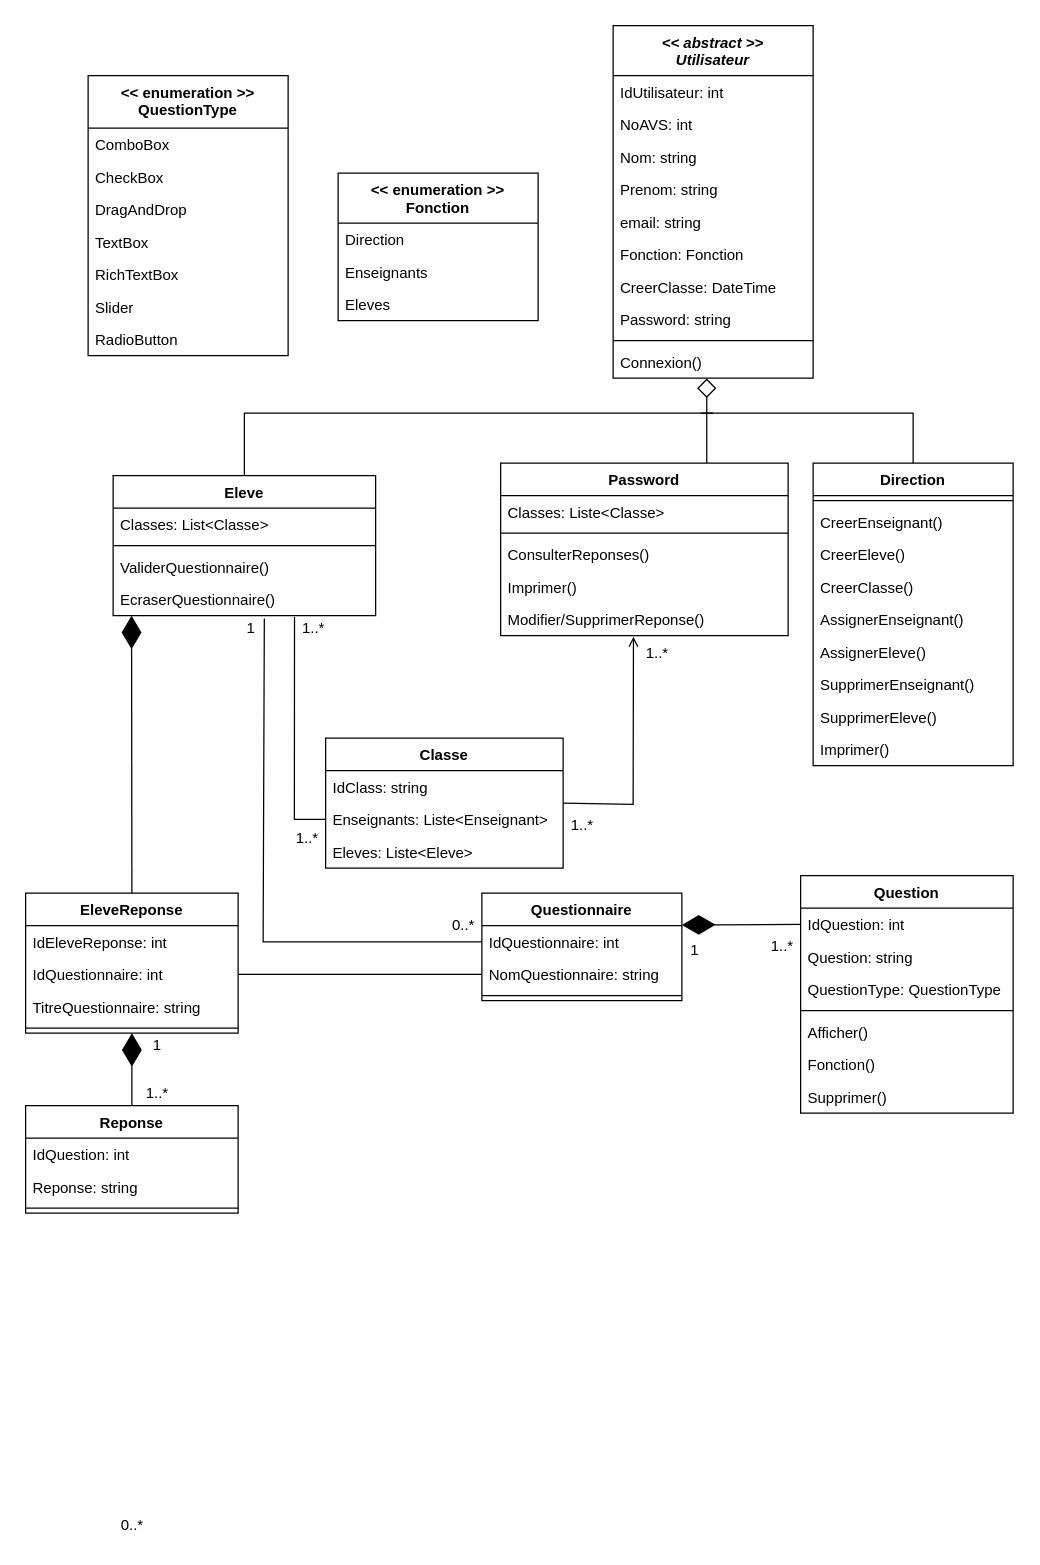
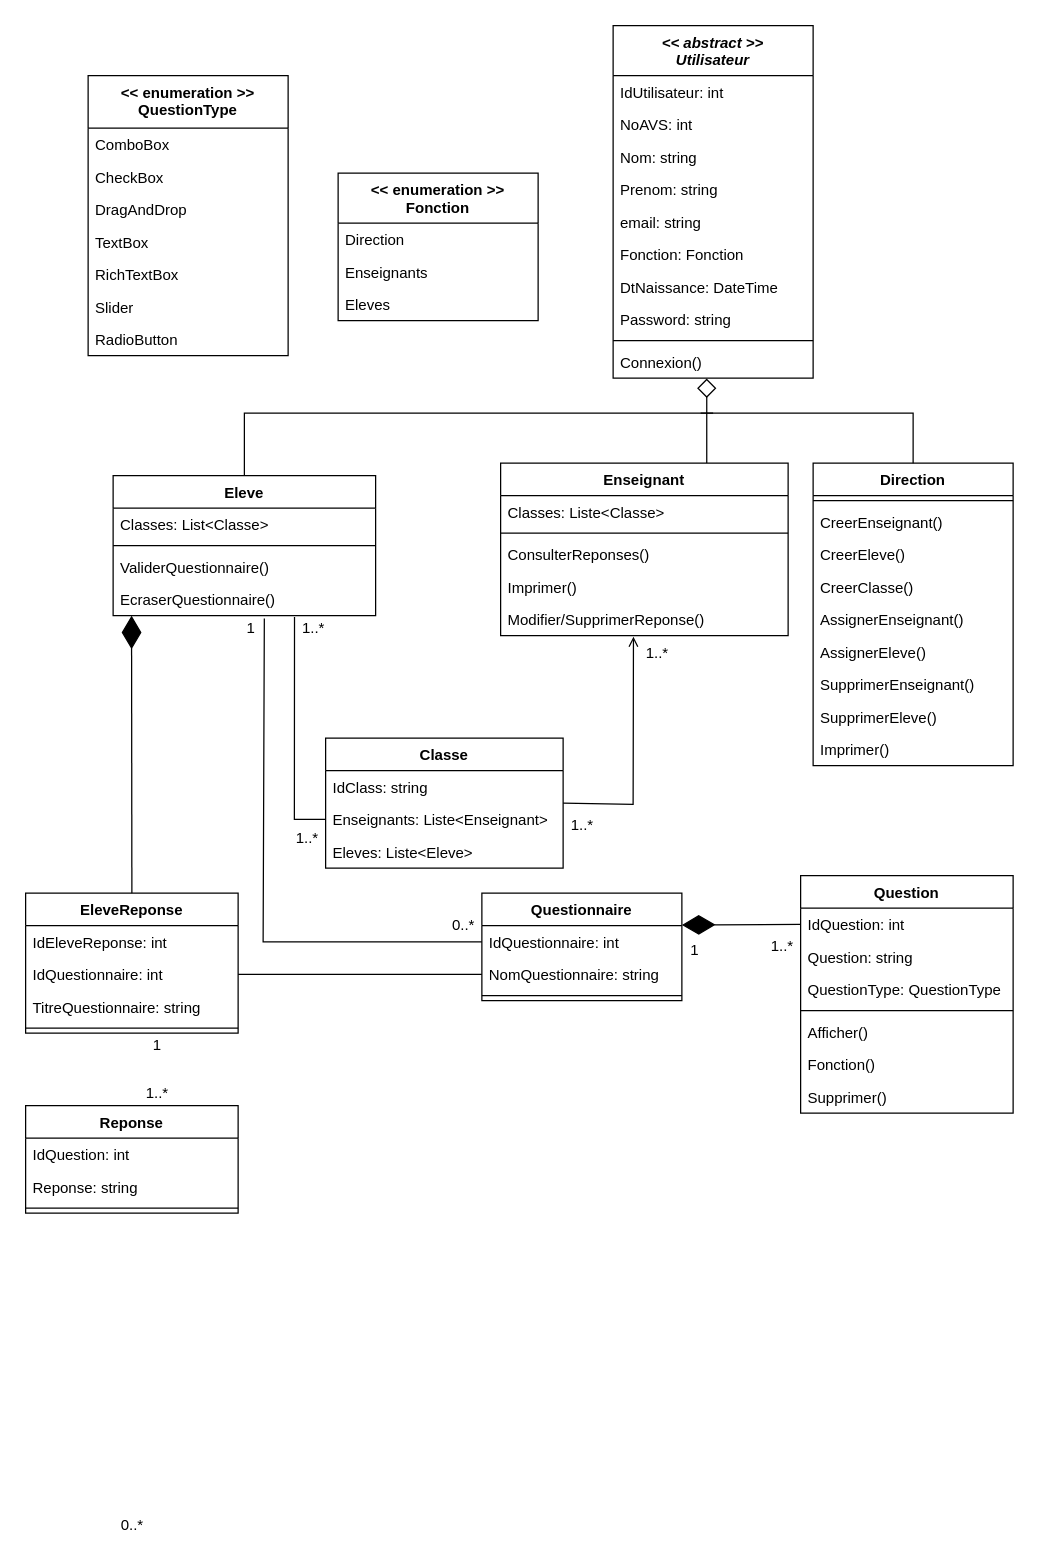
(700, 288) -> (700, 288)
(644, 480) -> (644, 480)
(132, 1086) -> none
